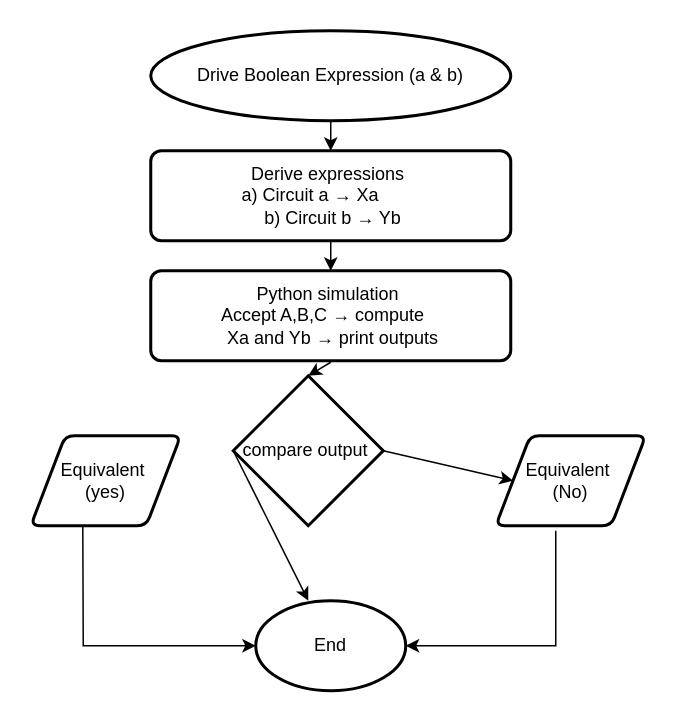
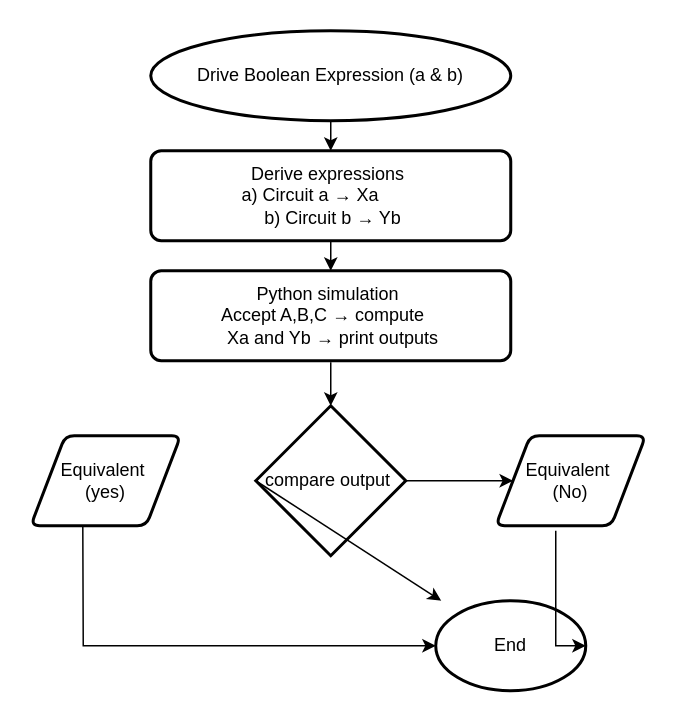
(308, 451) -> (331, 481)
(331, 646) -> (511, 646)
